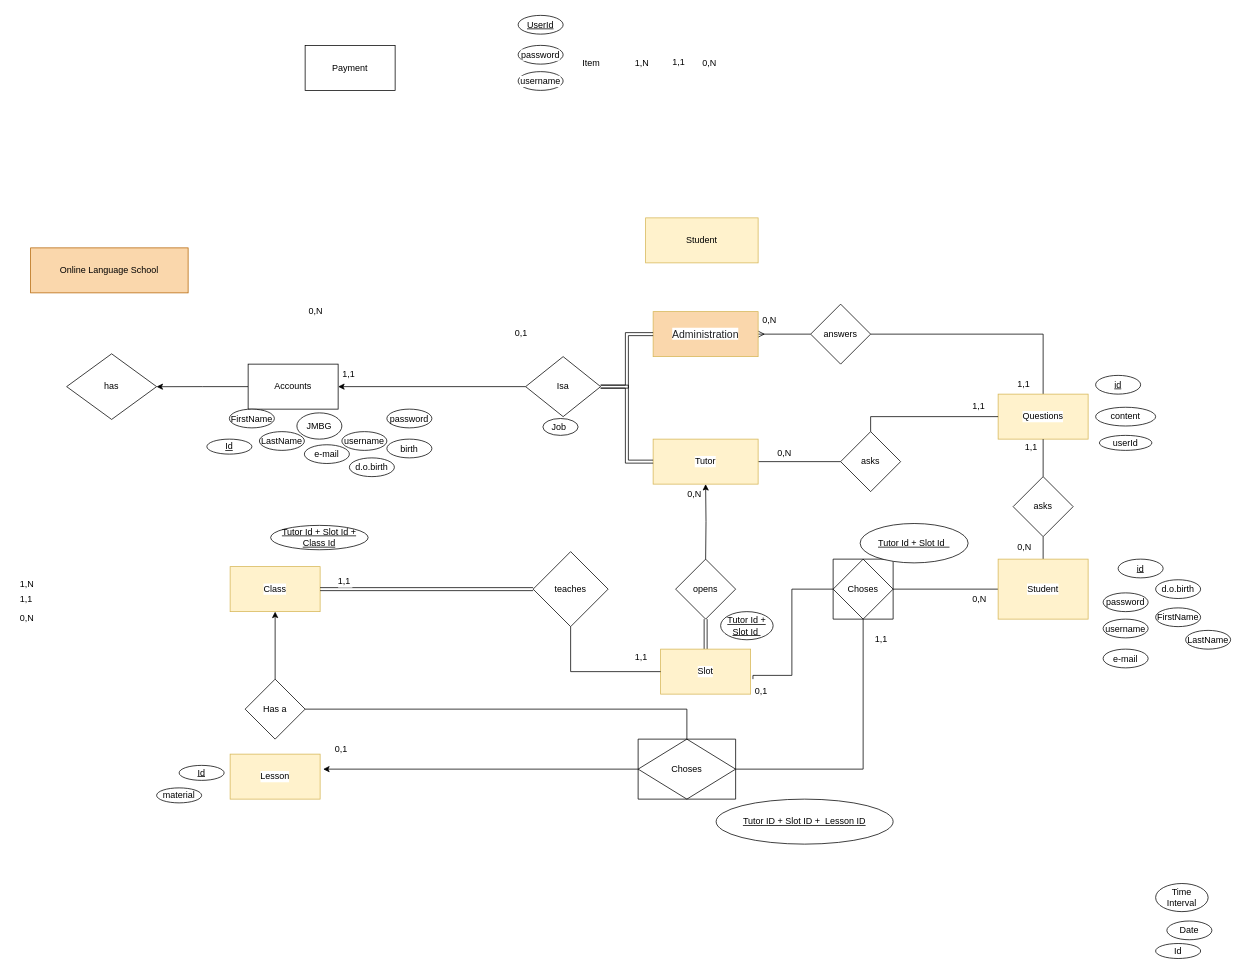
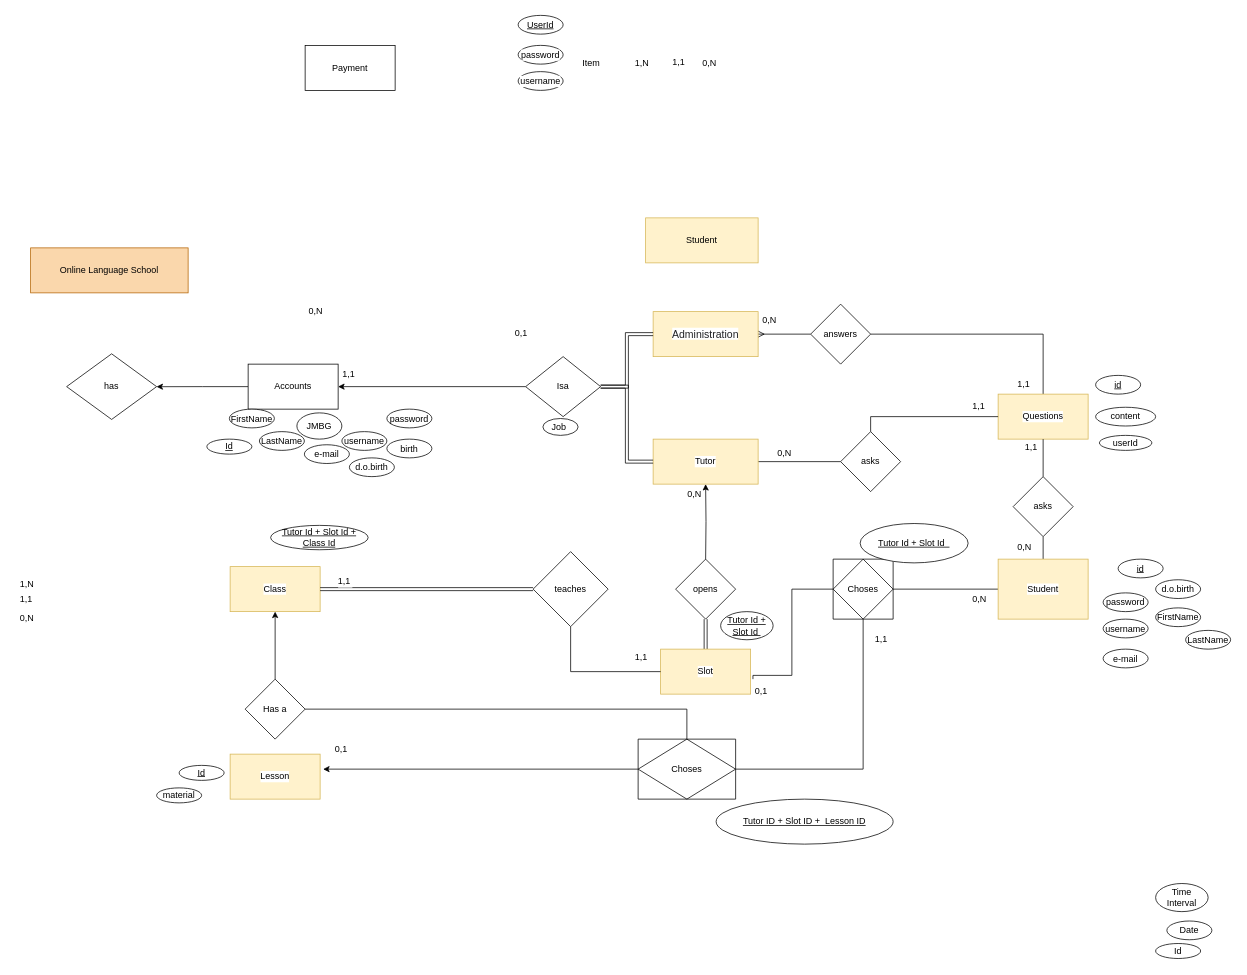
(705, 334) -> (705, 334)
